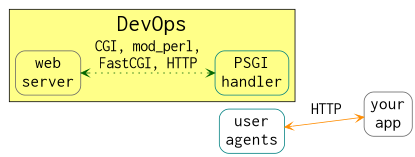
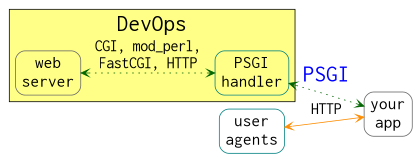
none -> (327, 94)
